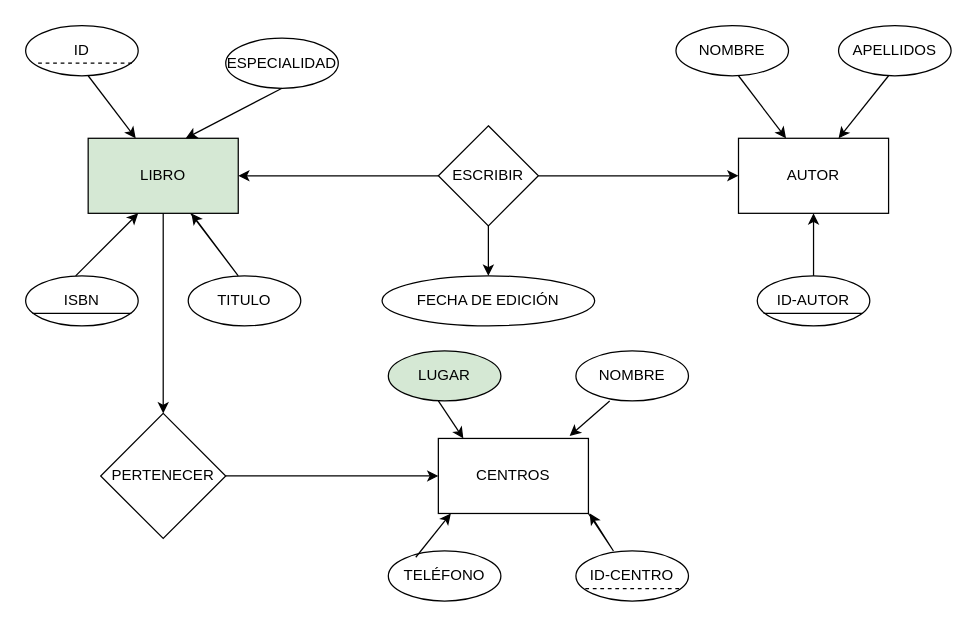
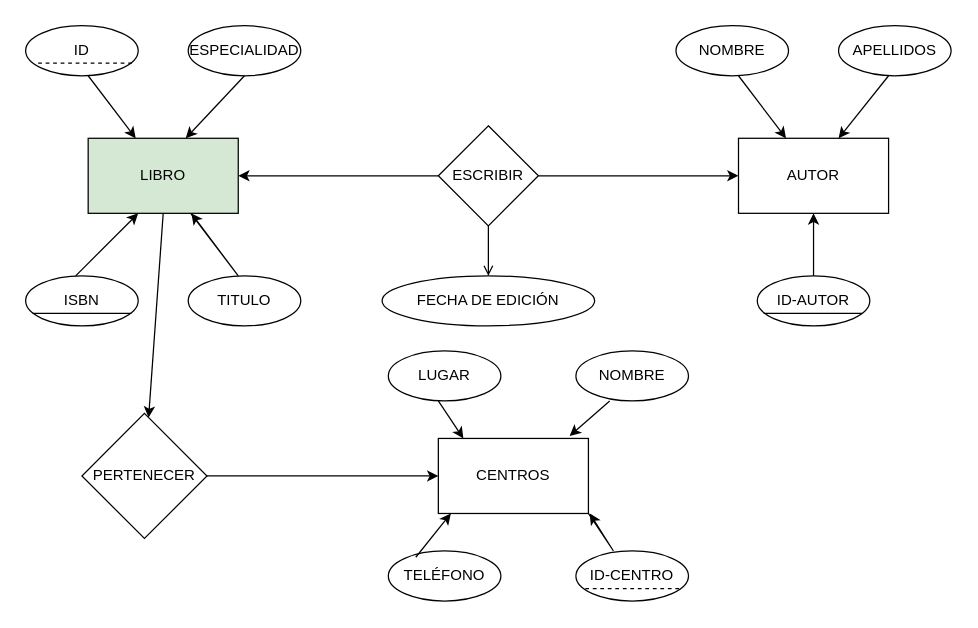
(282, 63) -> (244, 51)
(488, 266) -> (488, 268)
(444, 376) -> (444, 376)
(163, 476) -> (144, 476)
